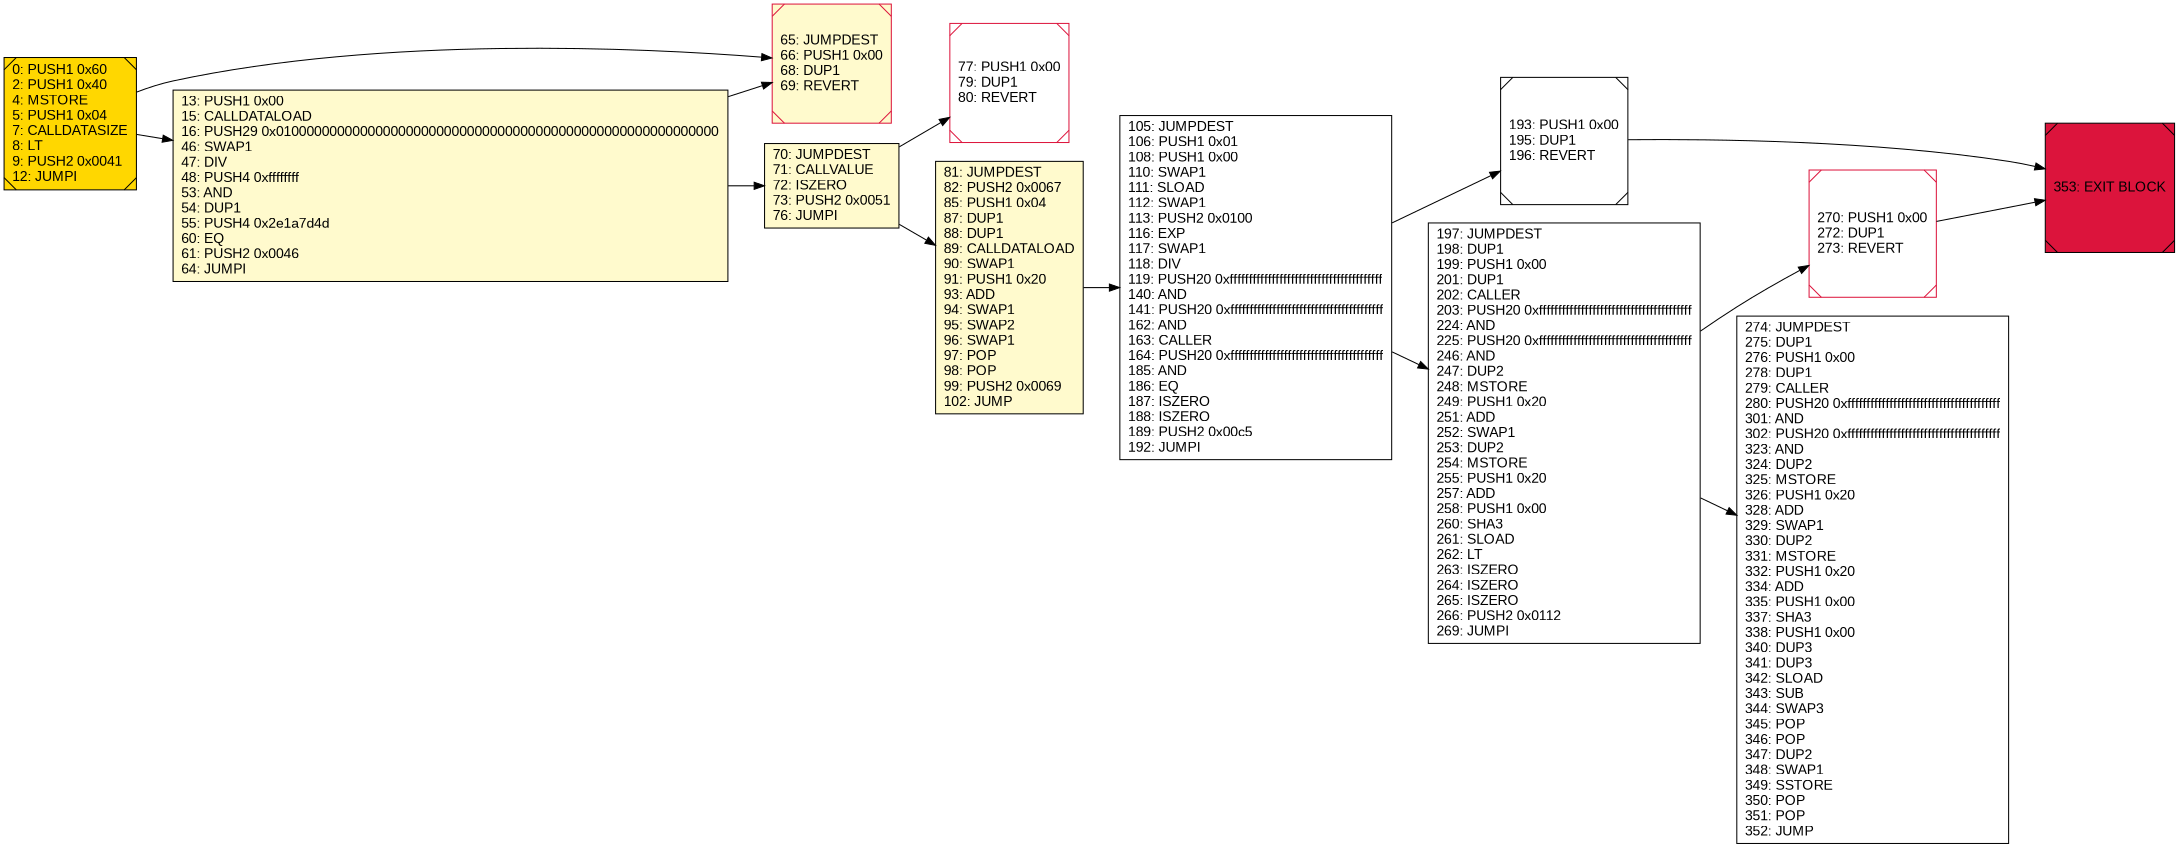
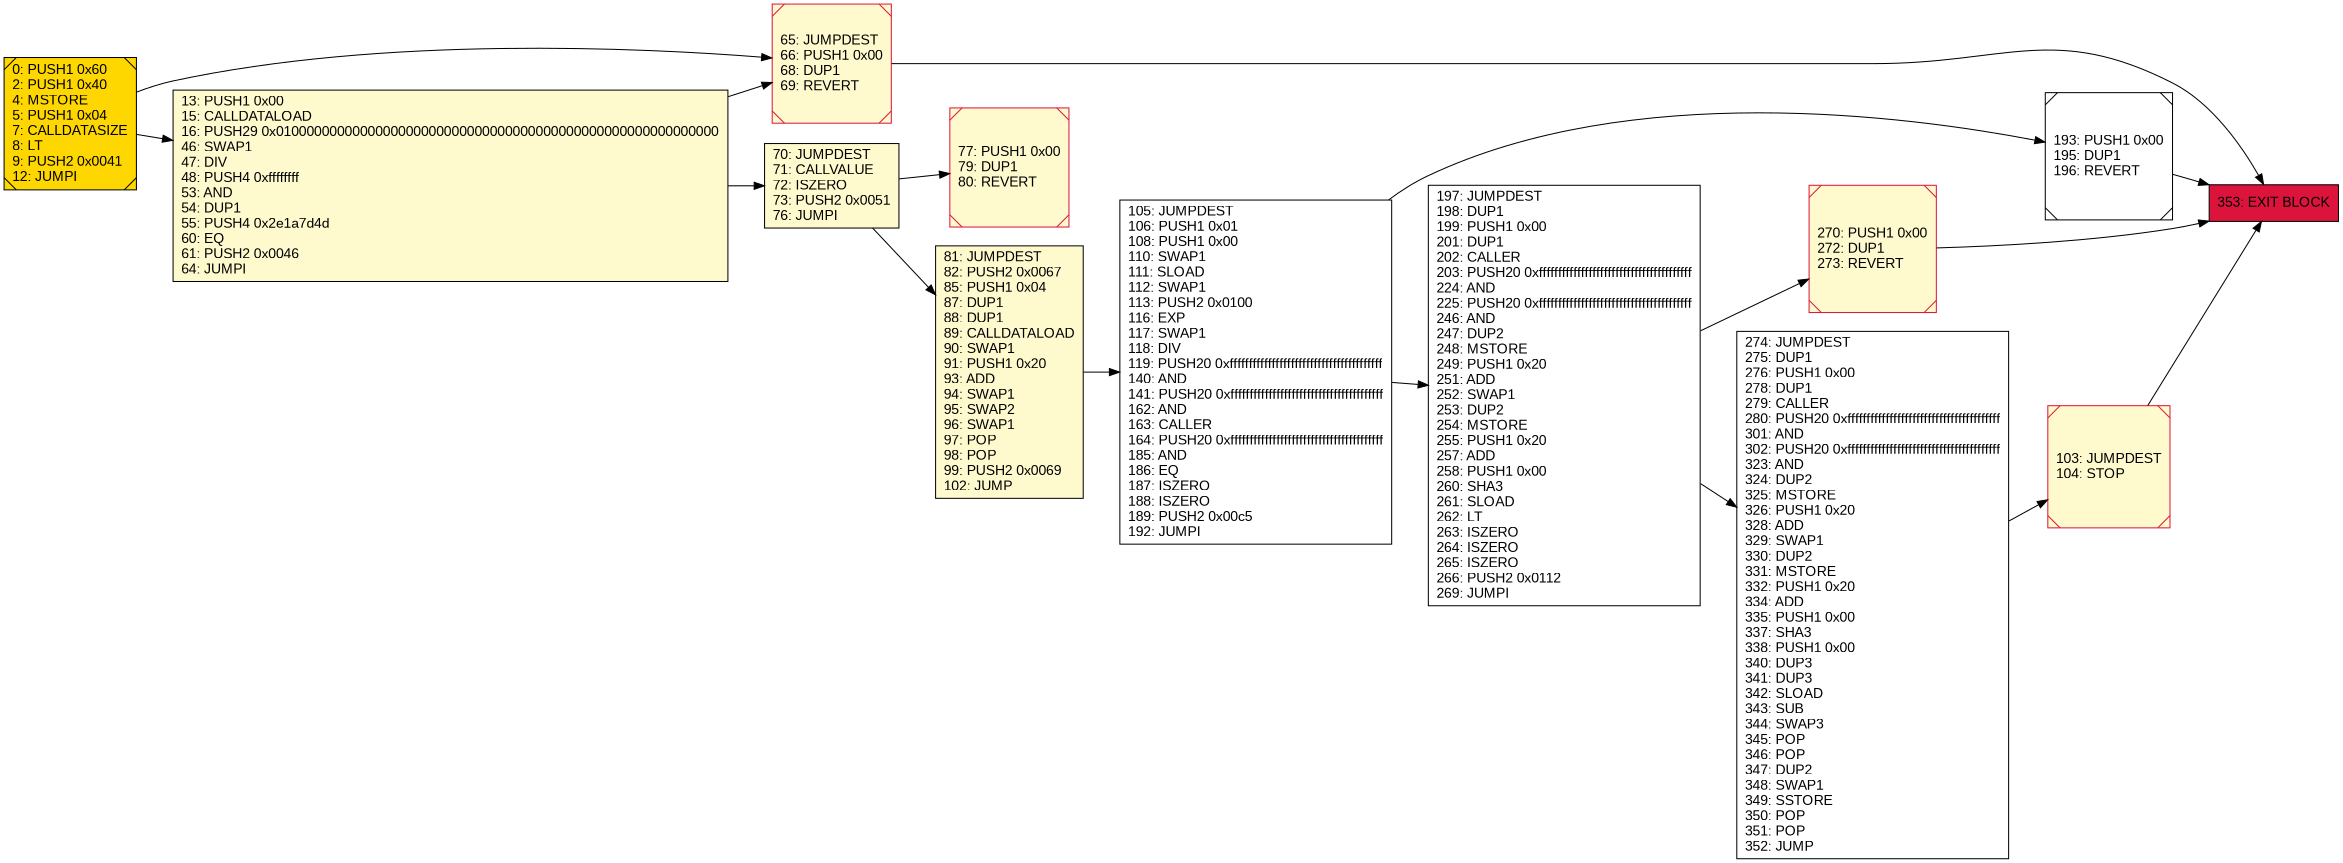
none -> (1599, 64)
(1009, 83) -> (1009, 167)
(2110, 188) -> (2274, 203)
(1873, 234) -> (1873, 249)
none -> (2109, 467)
